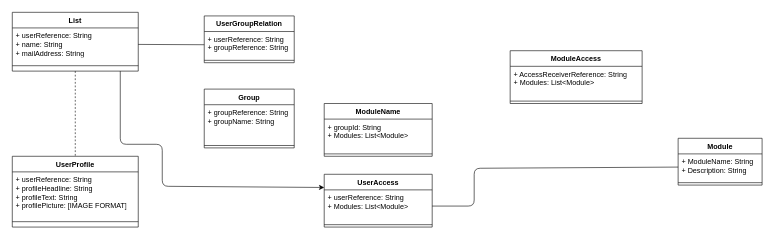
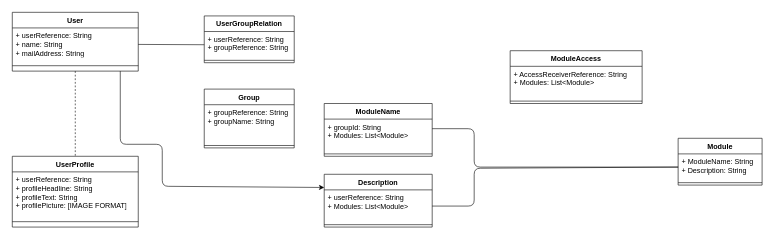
(75, 21) -> (75, 21)
none -> (472, 130)
(378, 183) -> (378, 183)
